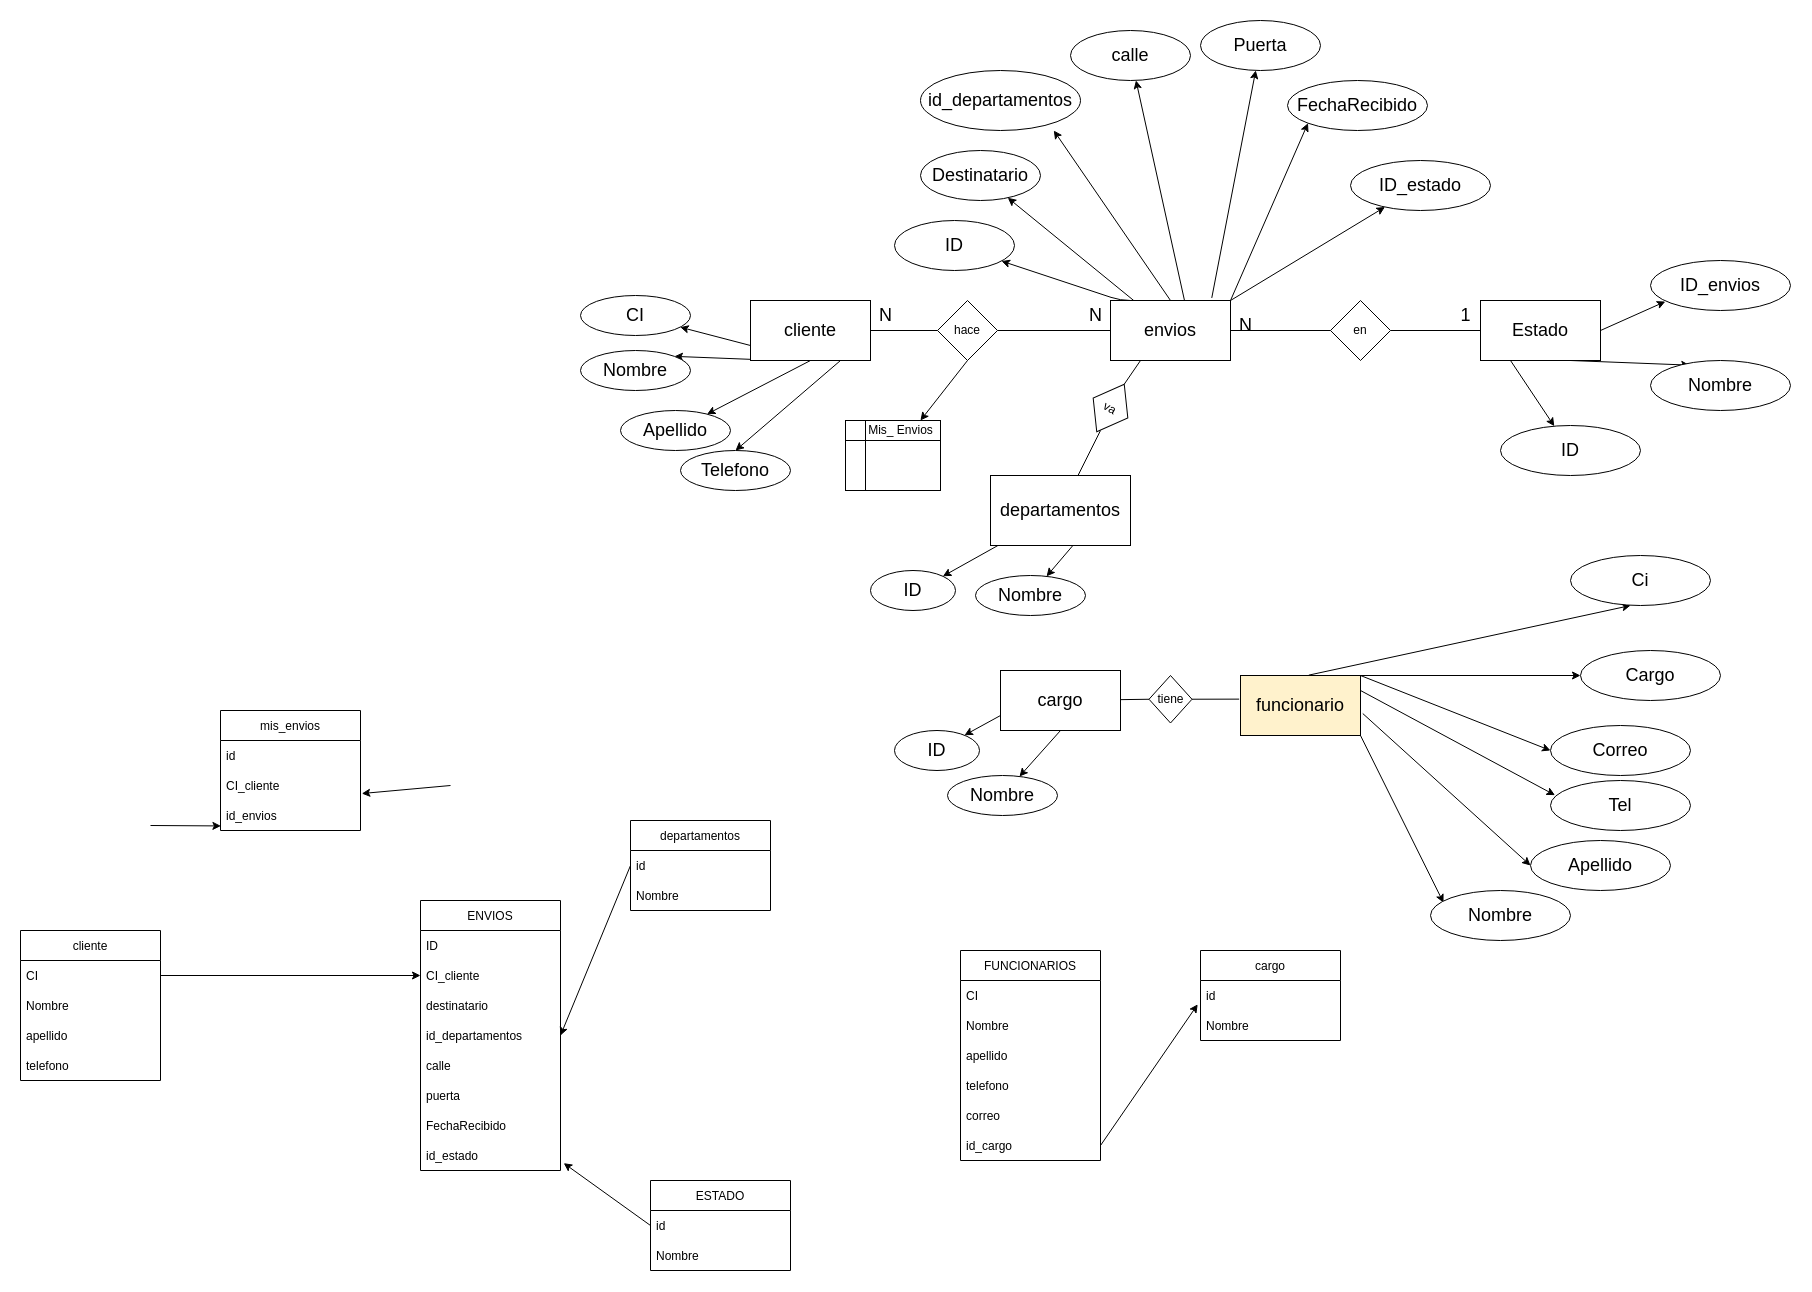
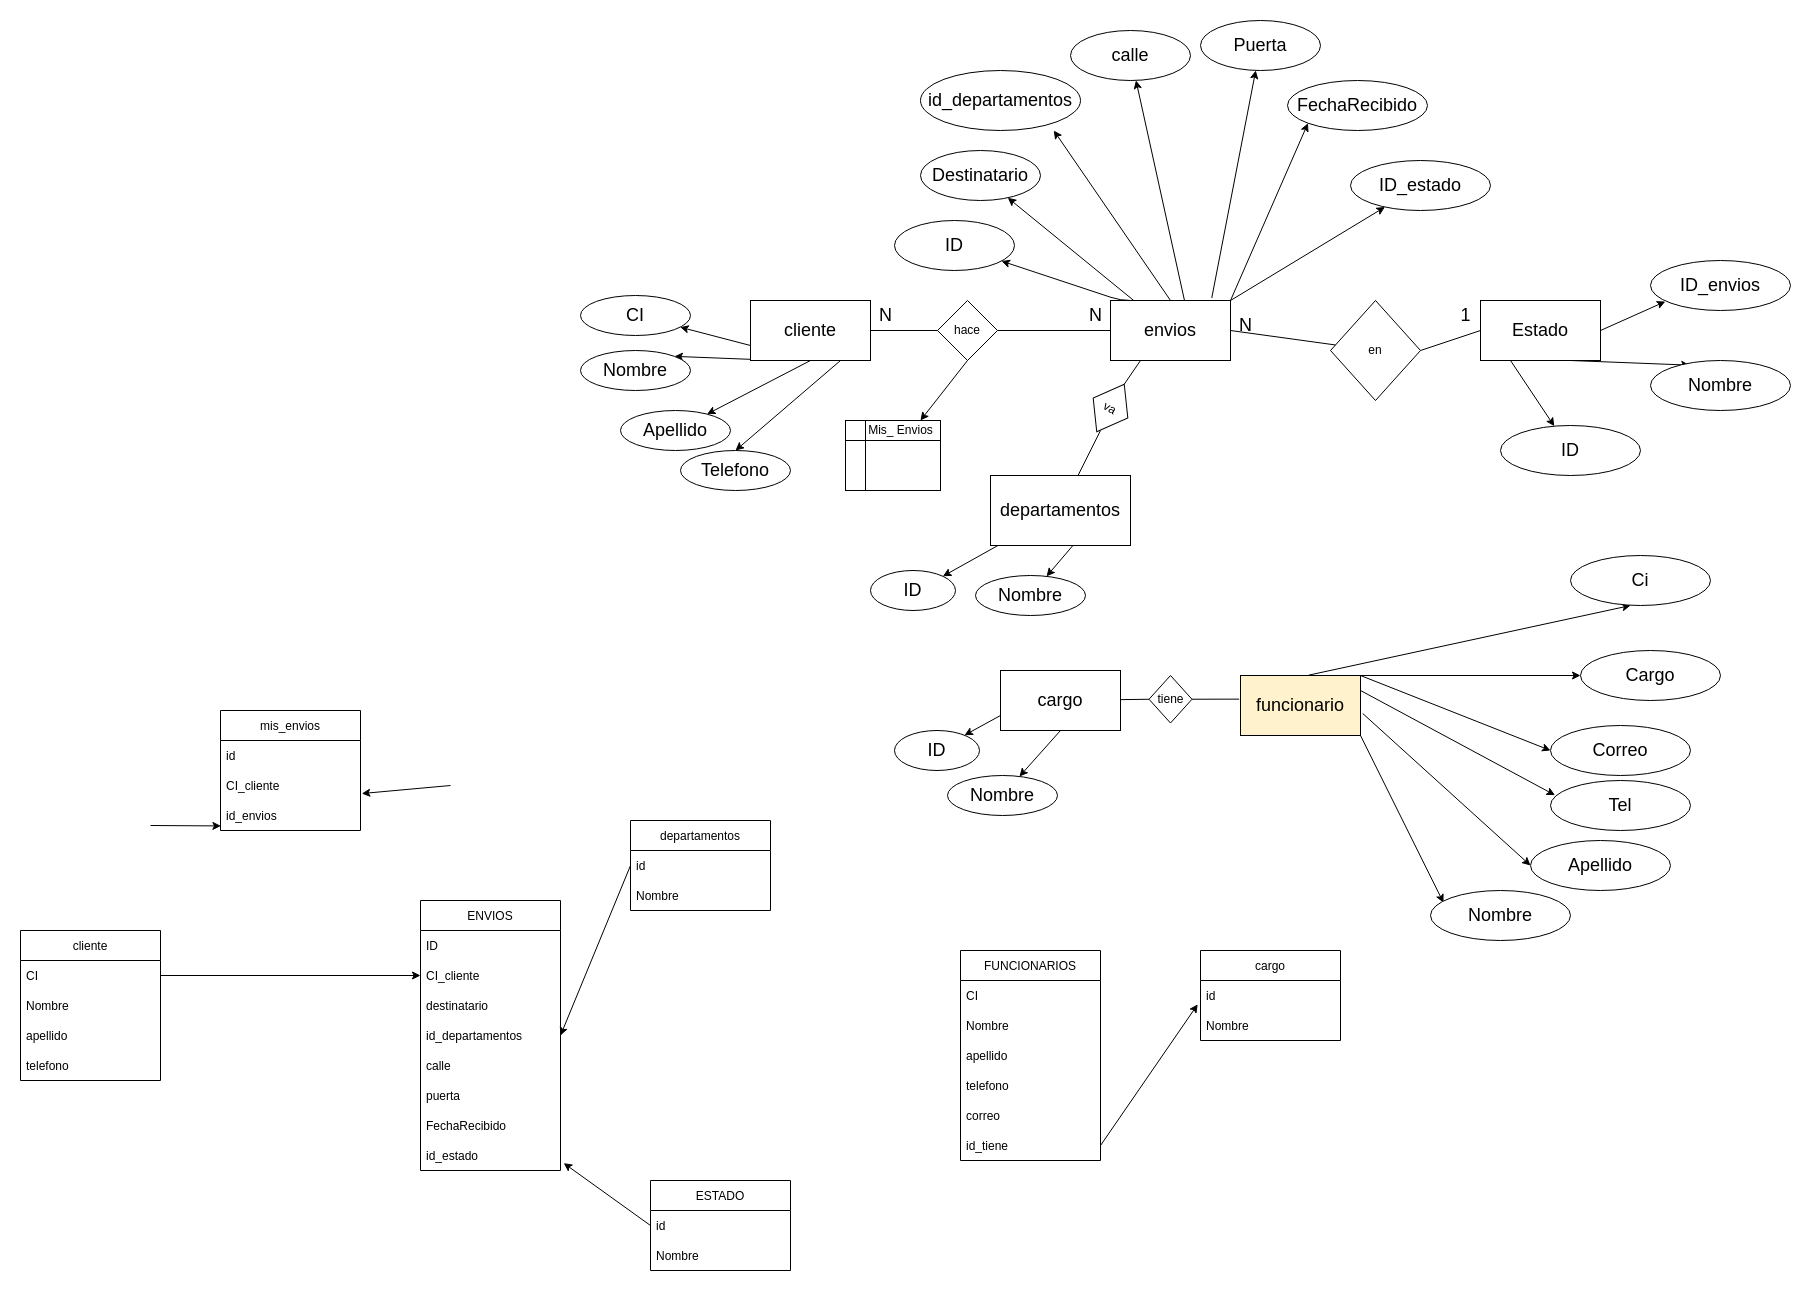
(1361, 331) -> (1376, 351)
(991, 1146) -> (990, 1146)
